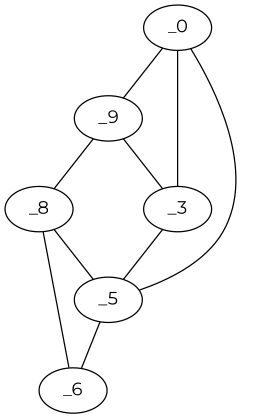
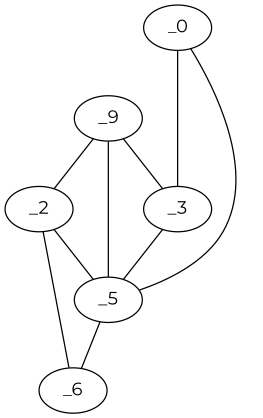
(143, 73) -> (108, 209)
(39, 209) -> (39, 209)
